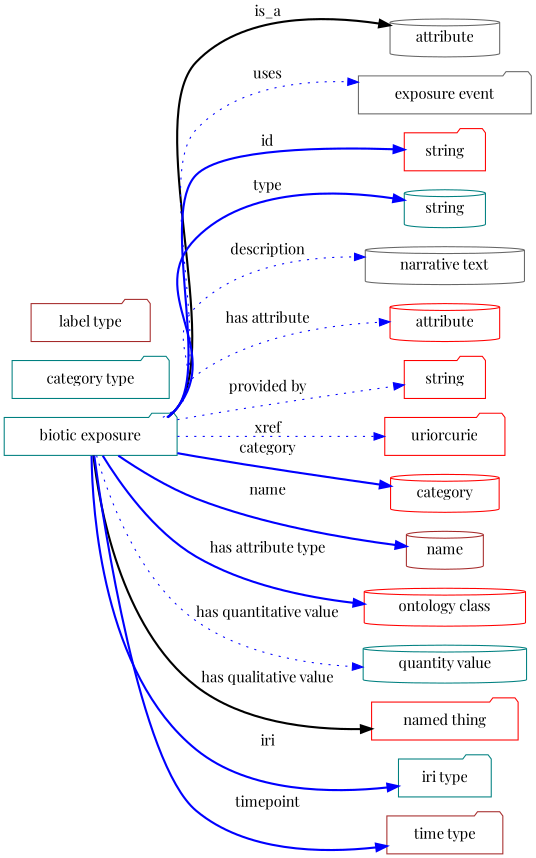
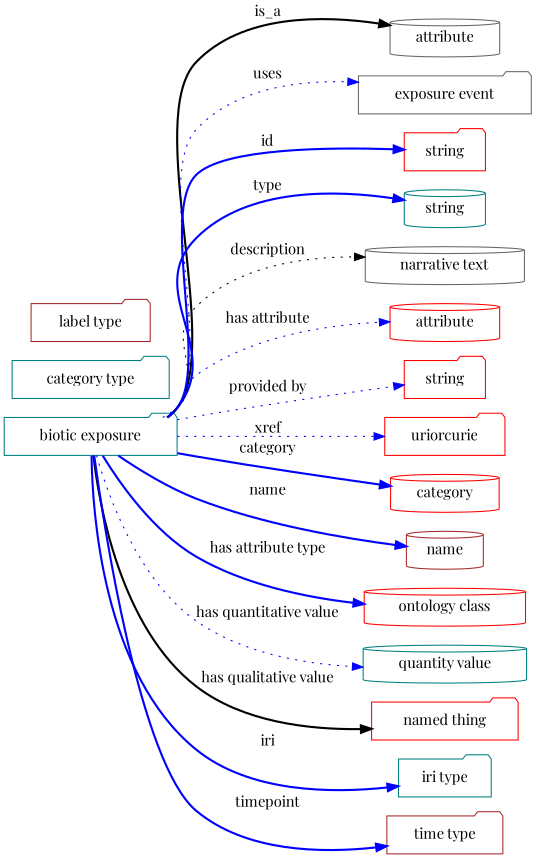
(215, 292) -> (215, 292)
